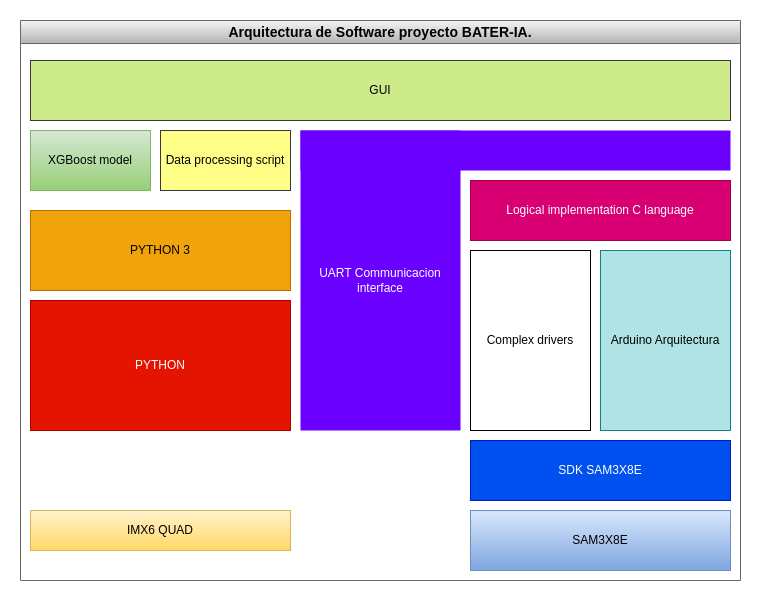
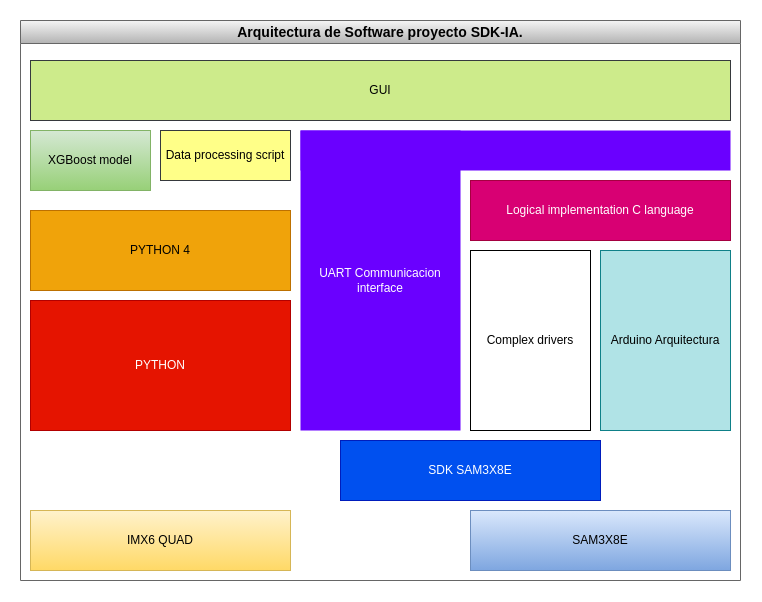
(381, 33) -> (381, 33)
(226, 161) -> (226, 156)
(161, 251) -> (161, 251)
(601, 471) -> (471, 471)
(161, 531) -> (161, 541)
